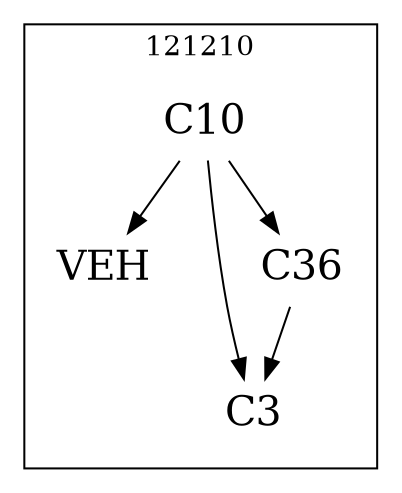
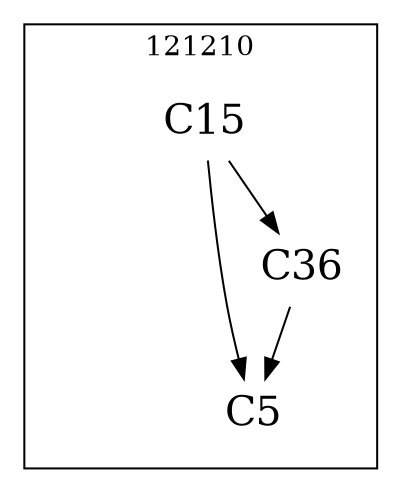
(205, 124) -> (205, 124)
(103, 270) -> none
(253, 416) -> (253, 416)
